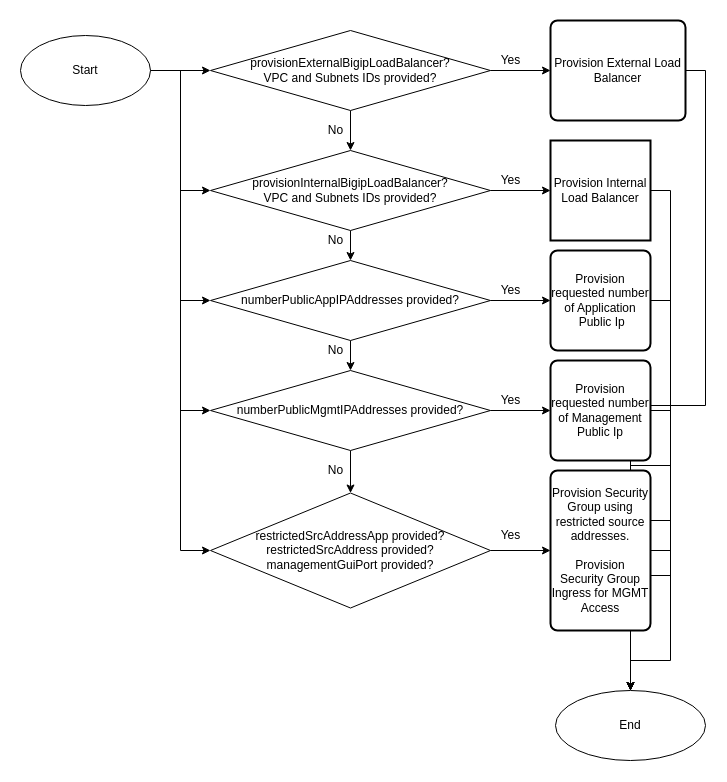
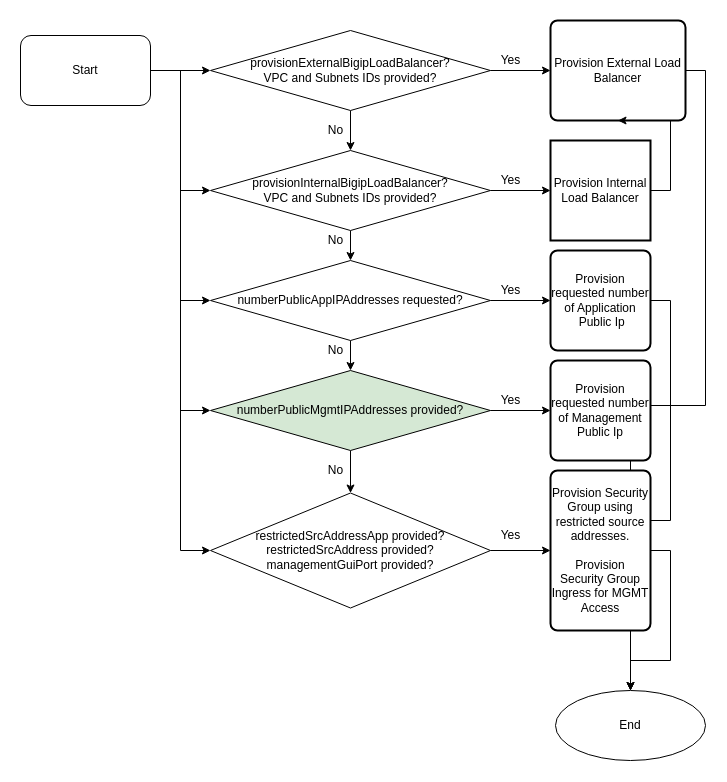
(86, 71) -> (86, 71)
(671, 243) -> (671, 157)
(351, 301) -> (351, 301)
(351, 411) -> (351, 411)
(671, 535) -> none
